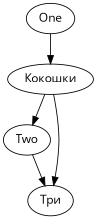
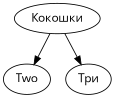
(51, 19) -> none
(37, 166) -> none
